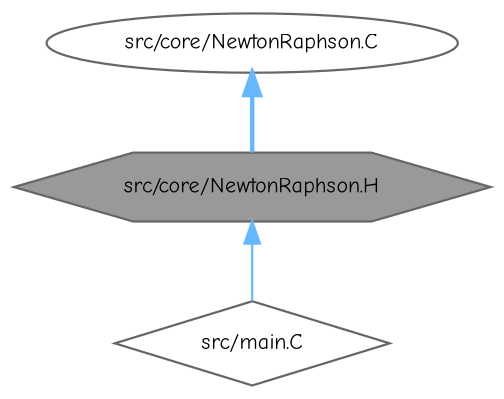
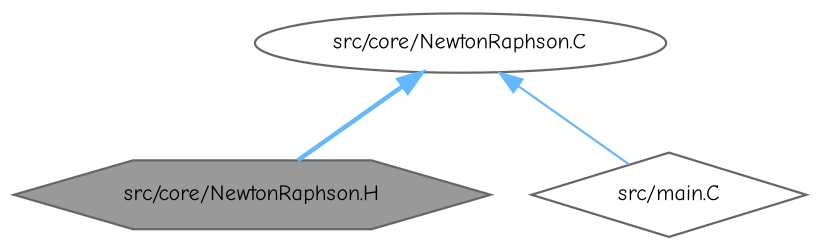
(252, 272) -> (574, 125)
